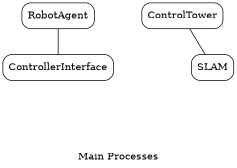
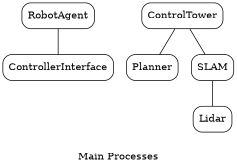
none -> (152, 67)
none -> (213, 119)
